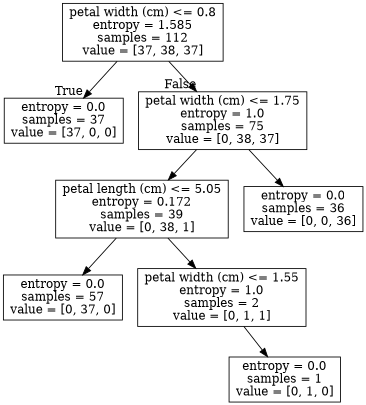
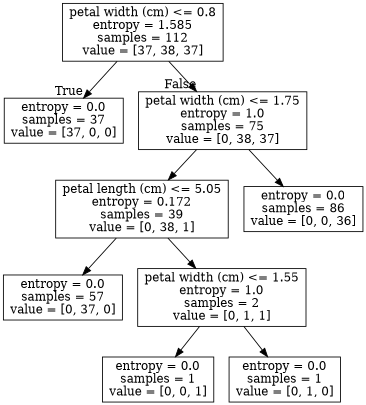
(303, 209) -> (303, 209)
none -> (158, 380)
